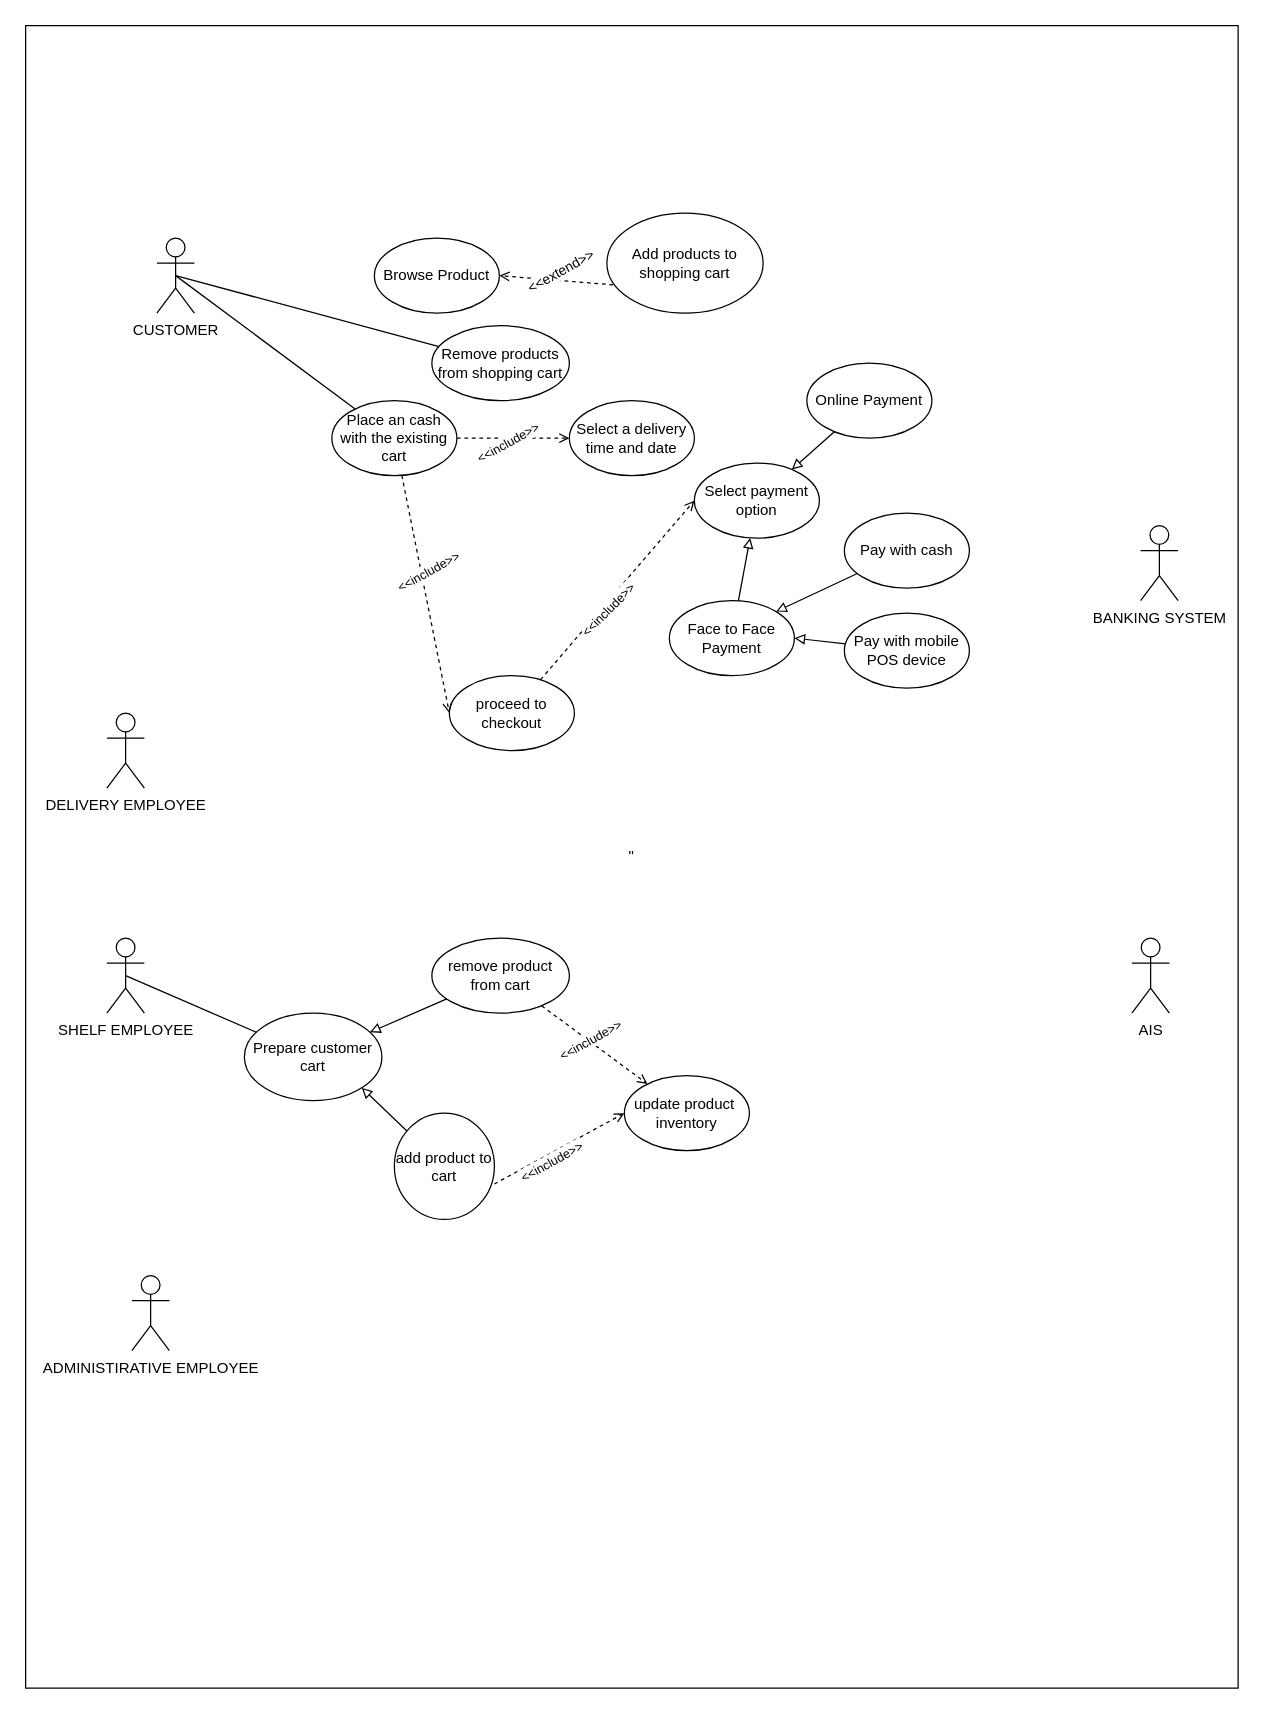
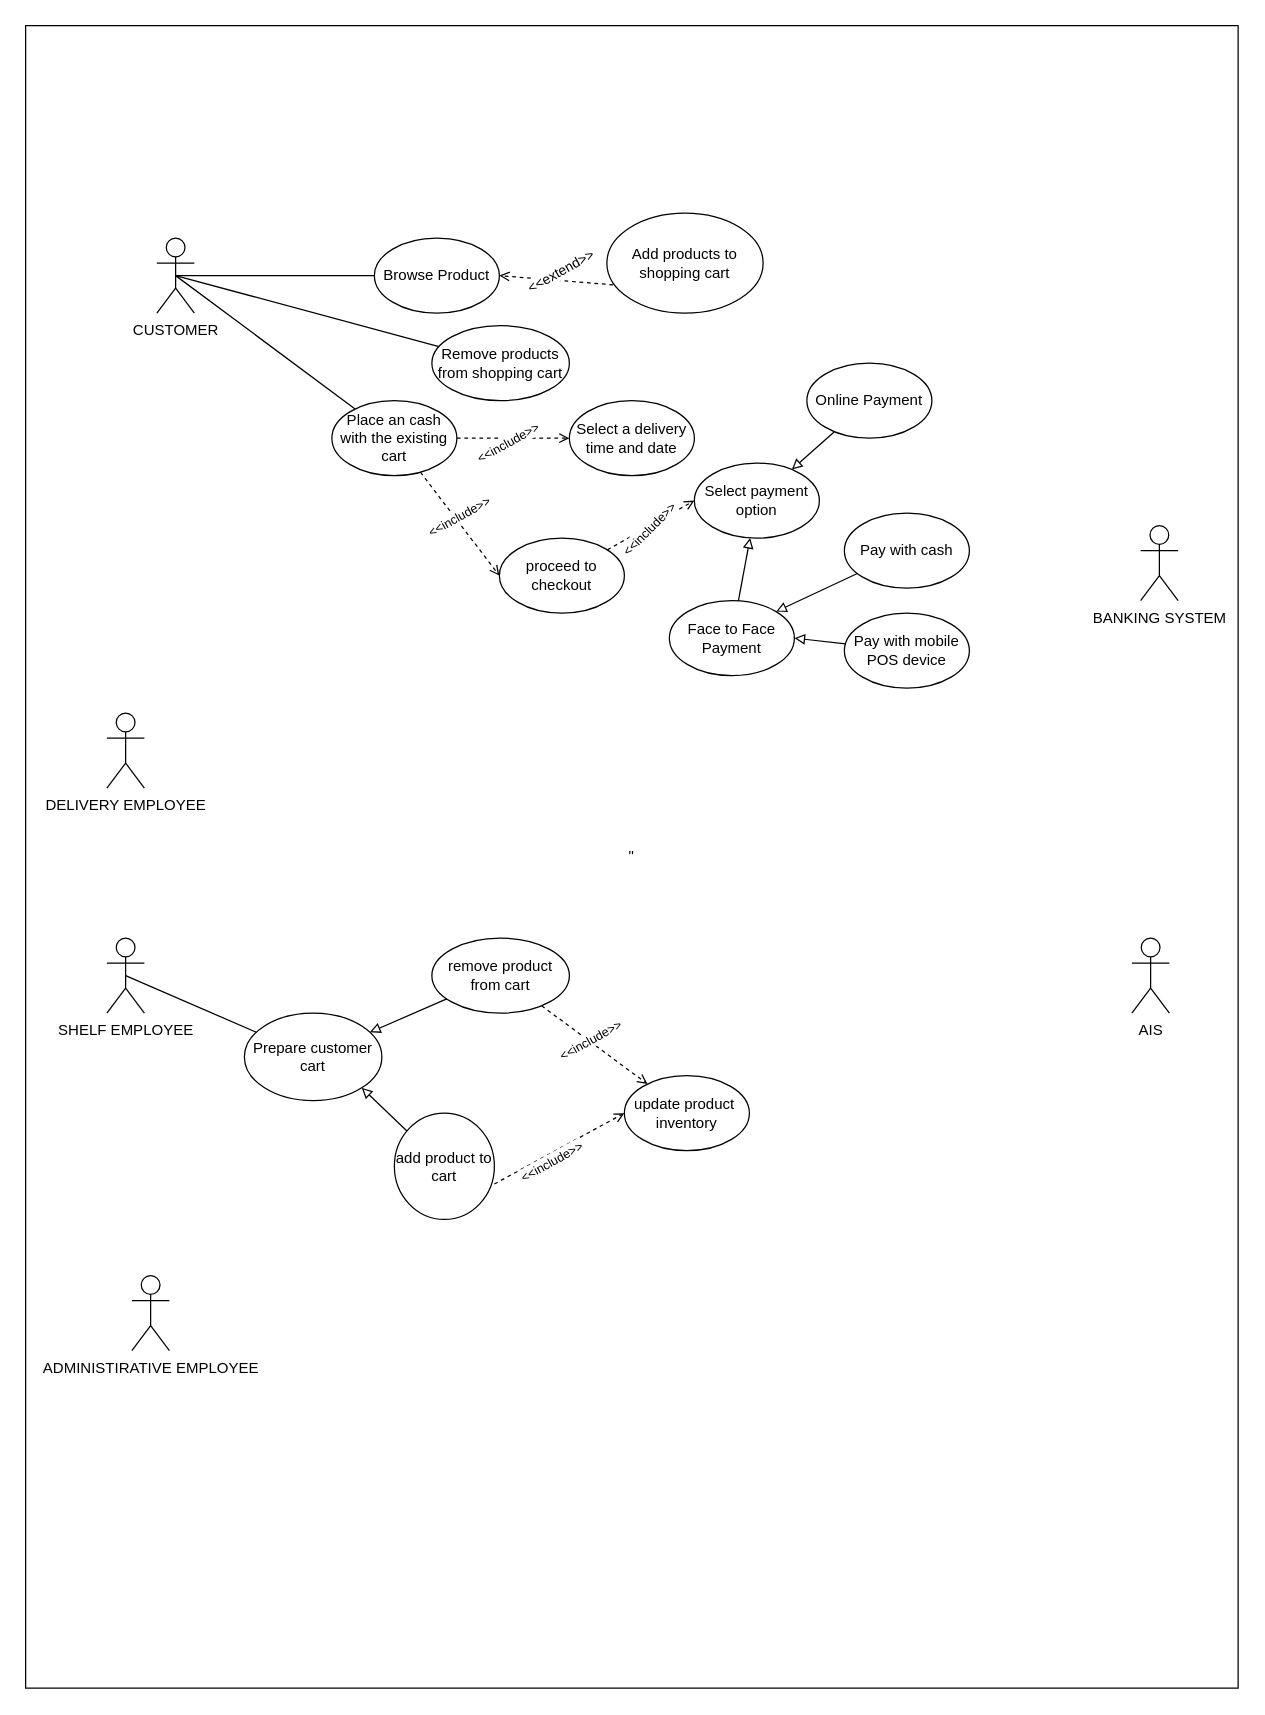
none -> (281, 276)
(512, 713) -> (562, 576)
